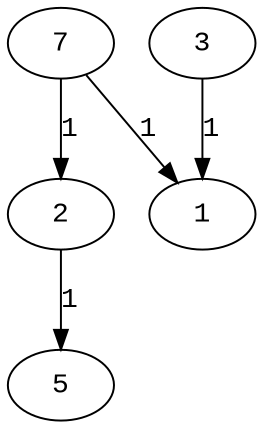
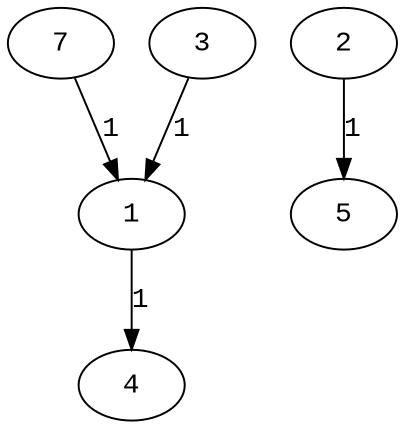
(61, 119) -> none
none -> (132, 385)
